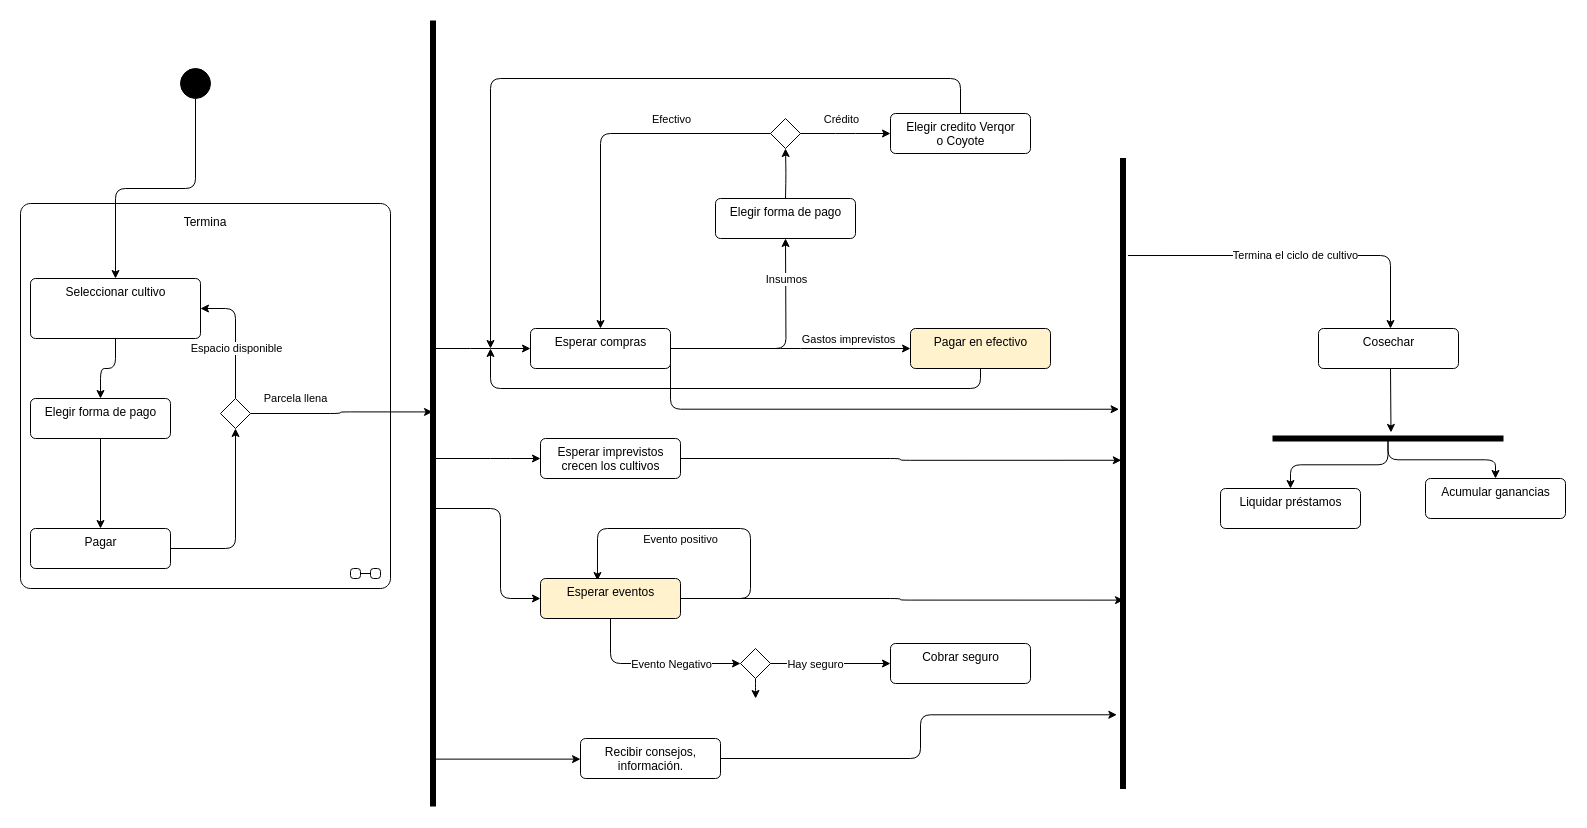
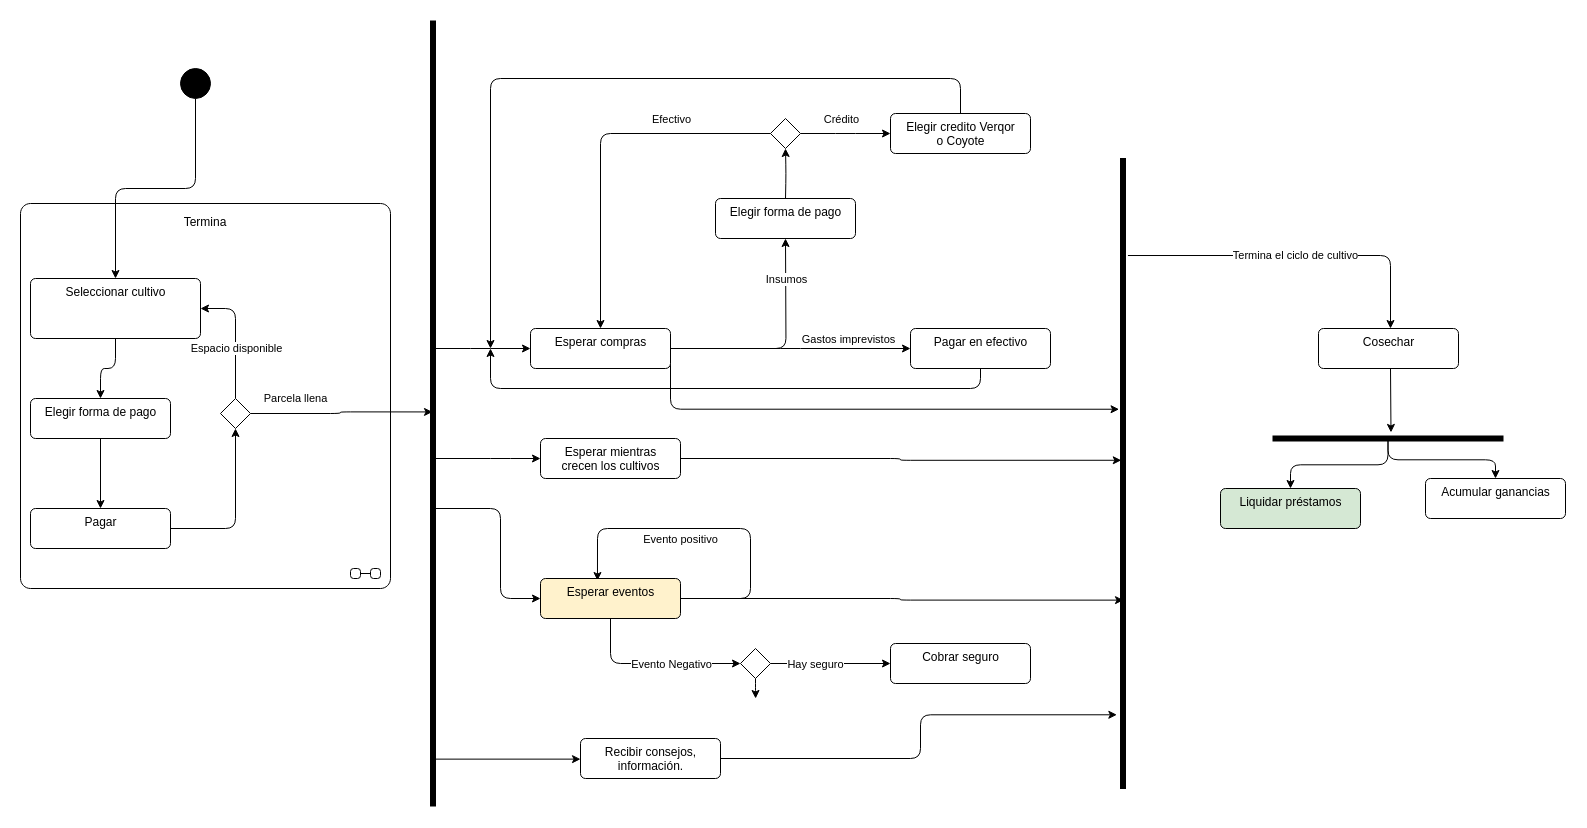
(981, 349) -> (981, 349)
(611, 460) -> (611, 460)
(1291, 509) -> (1291, 509)
(101, 549) -> (101, 529)
